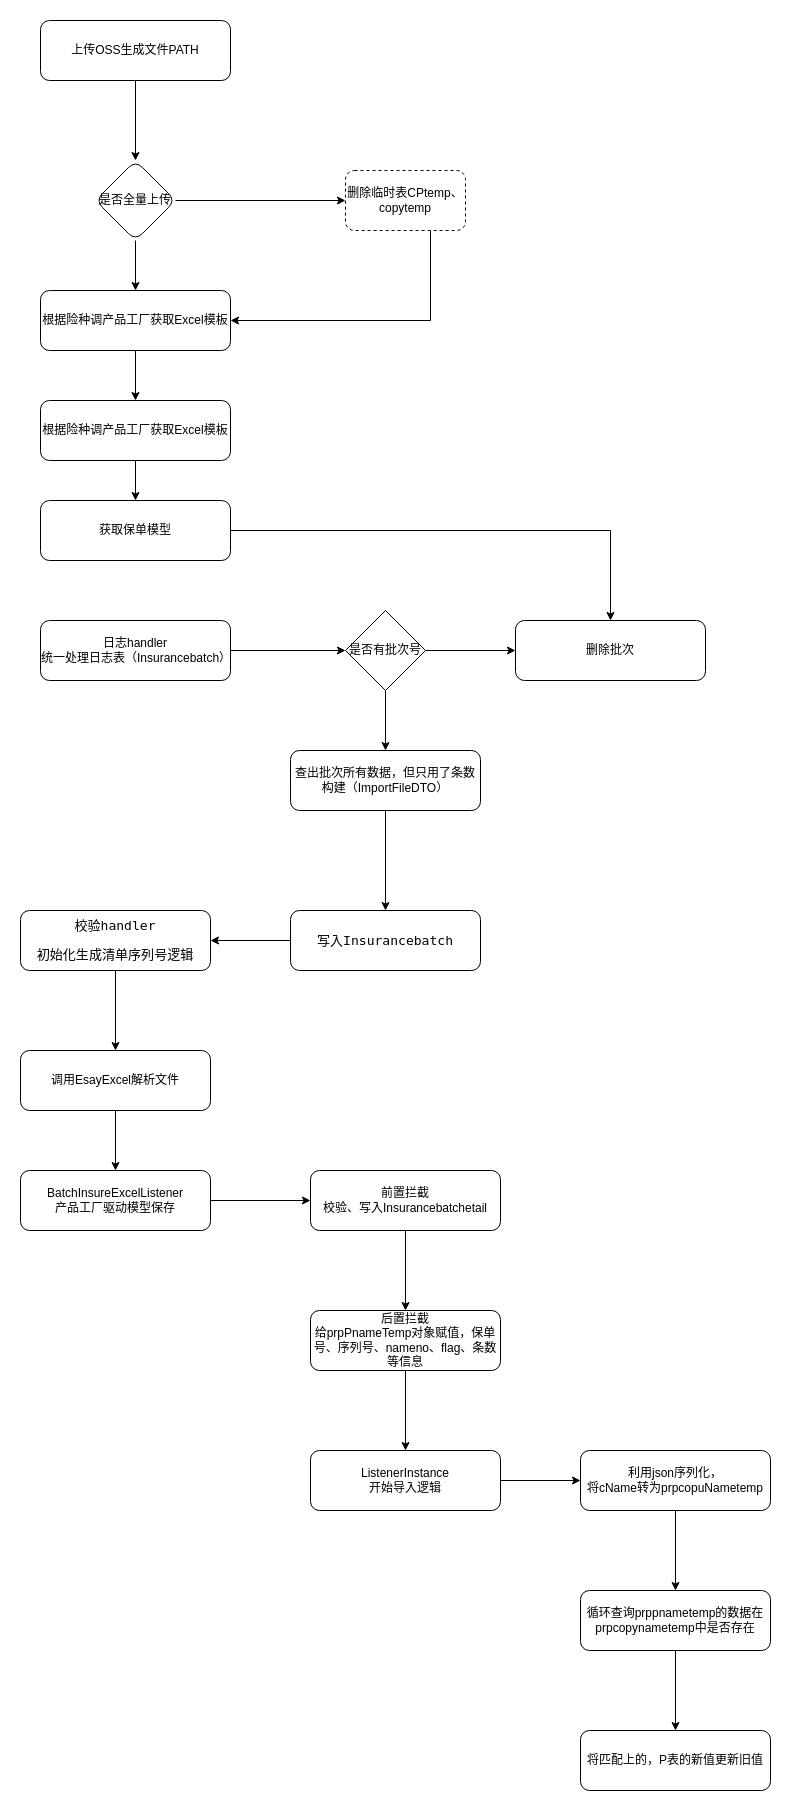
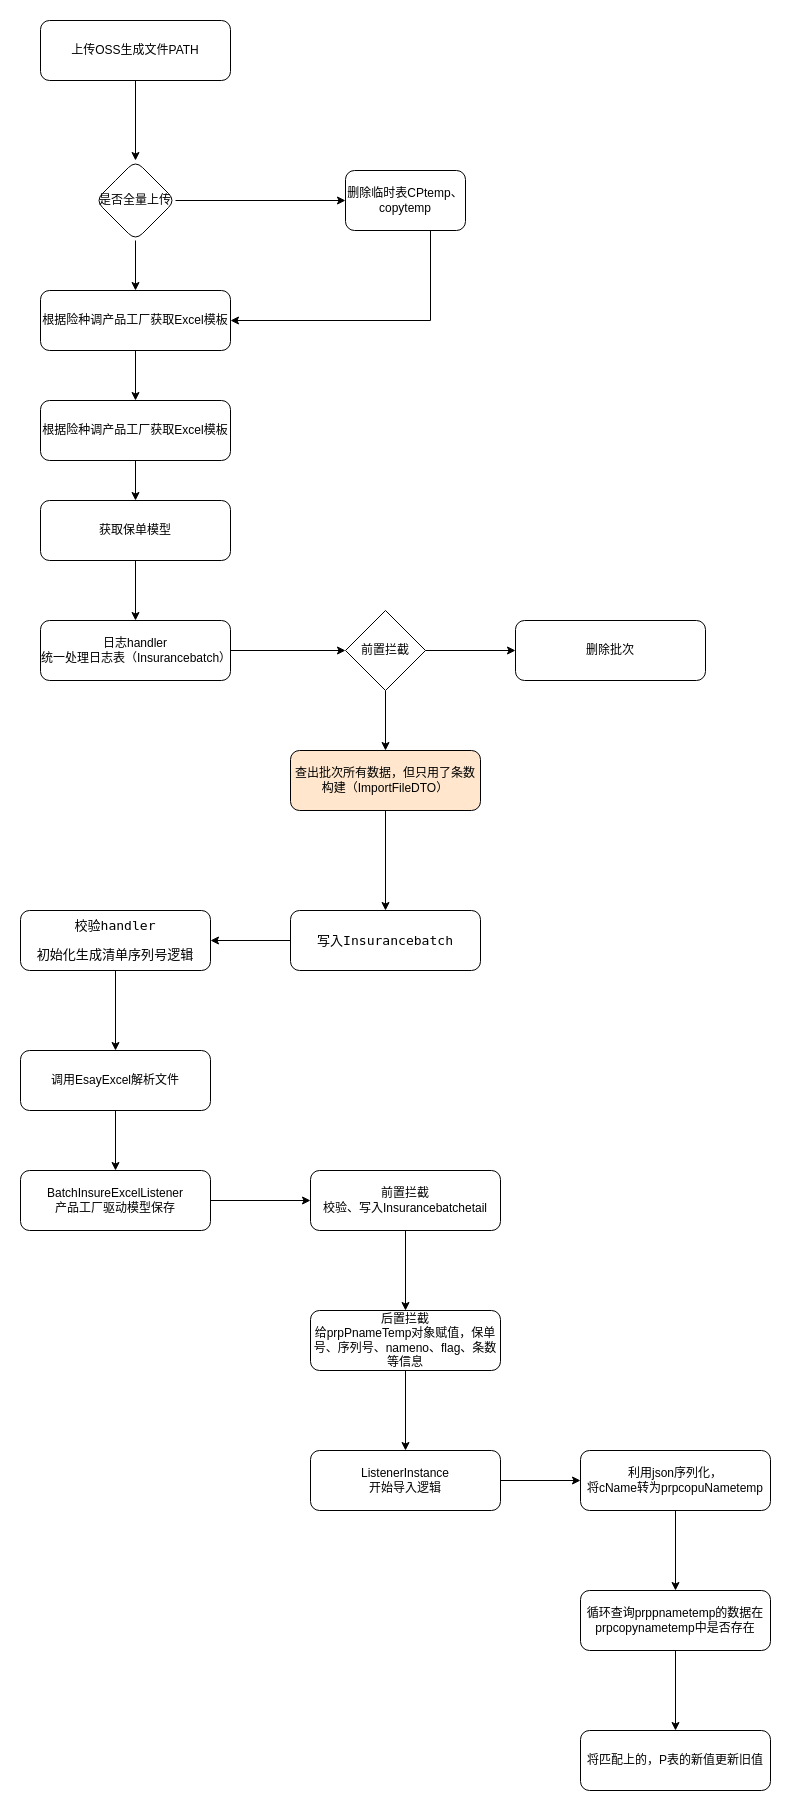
(406, 201) -> (406, 201)
(462, 531) -> (136, 587)
(386, 651) -> (386, 651)
(386, 781) -> (386, 781)
